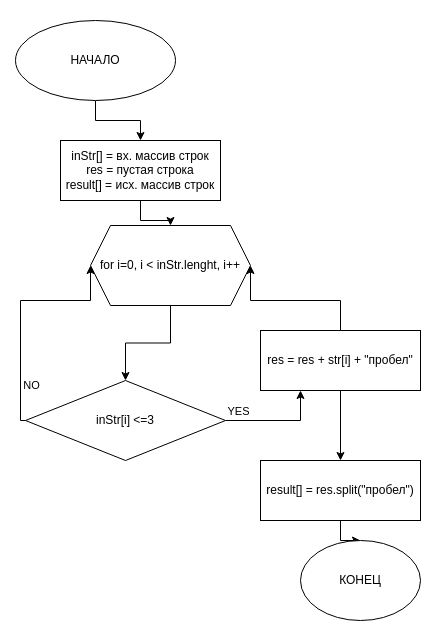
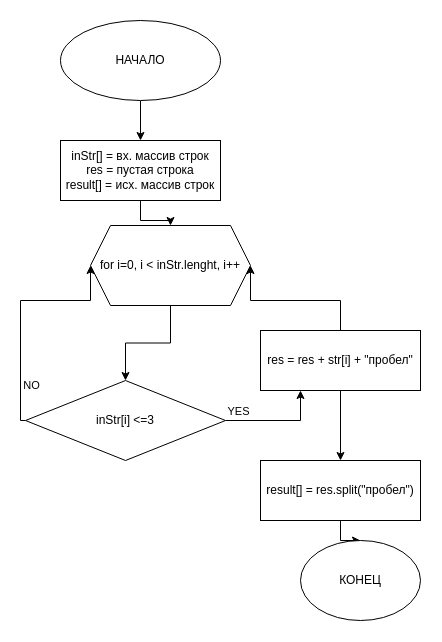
(96, 61) -> (141, 61)
